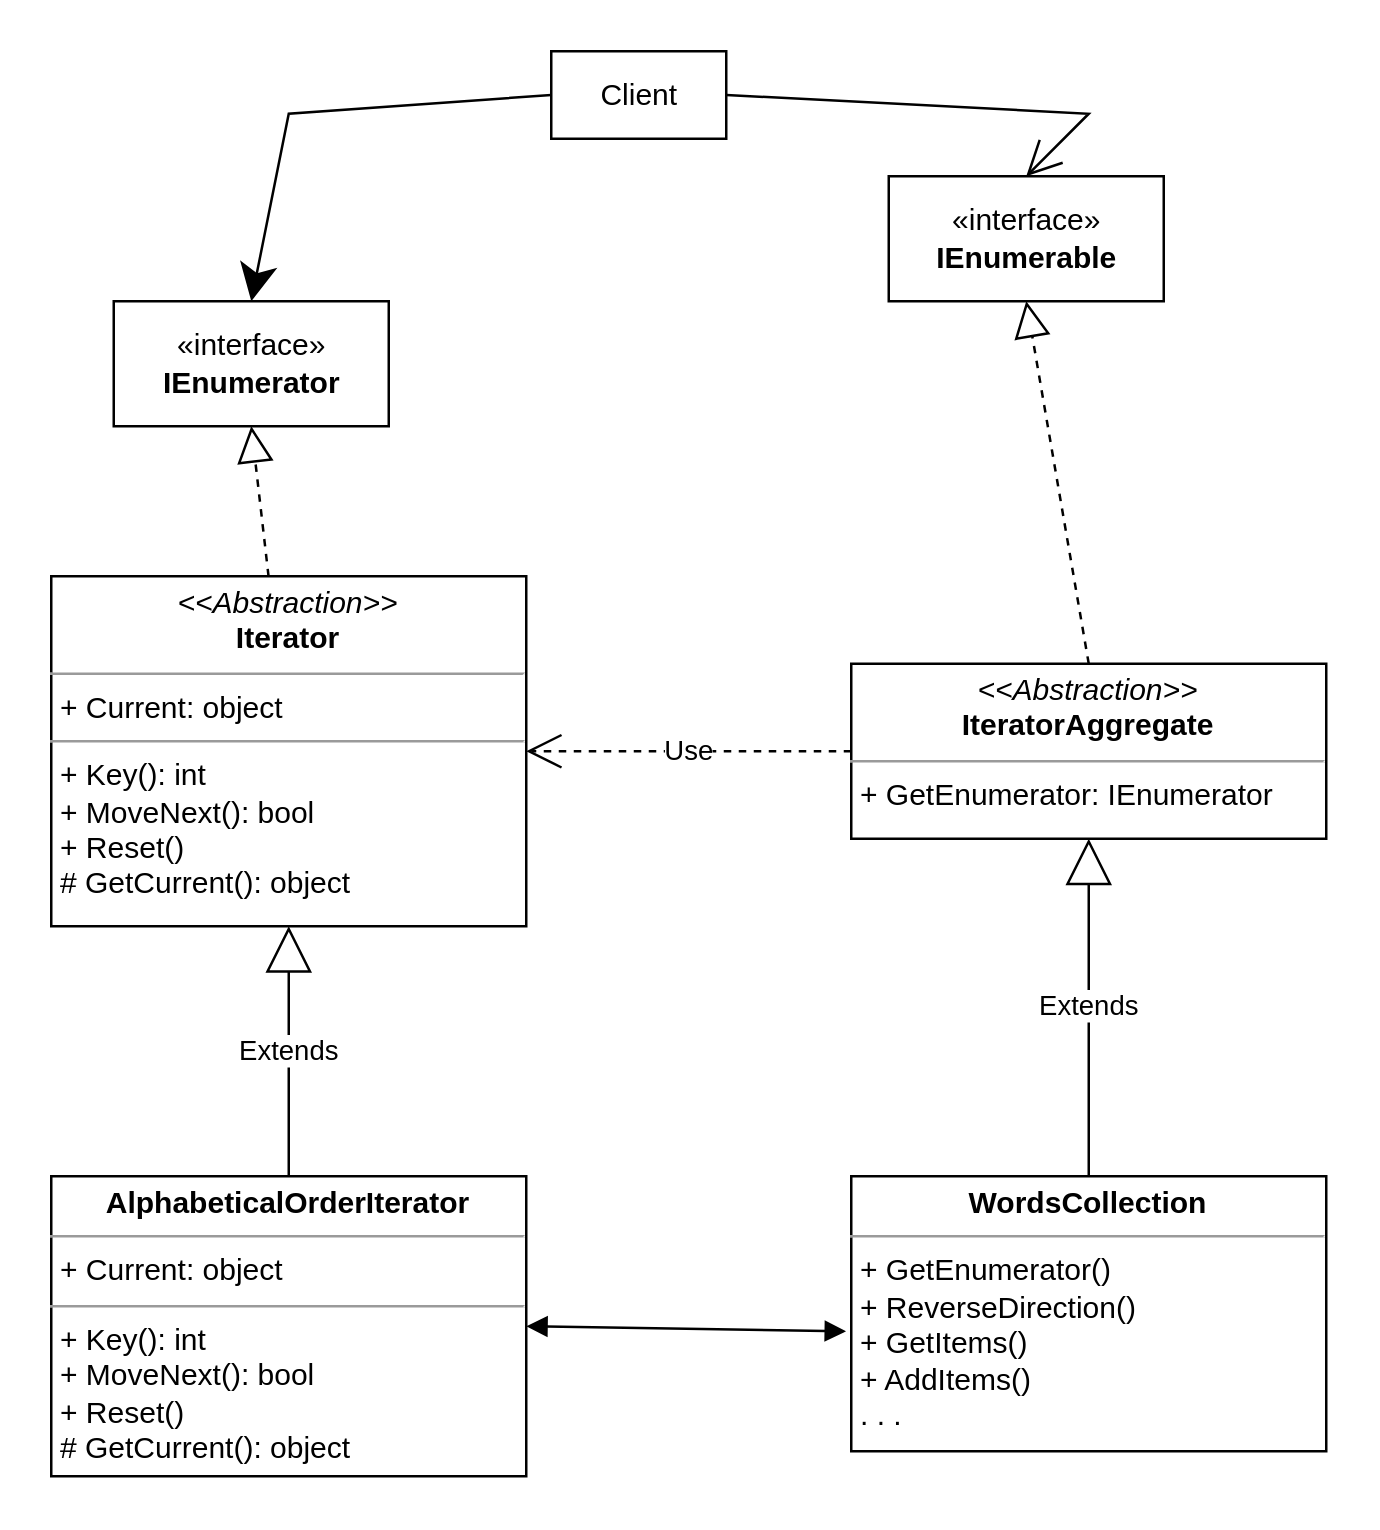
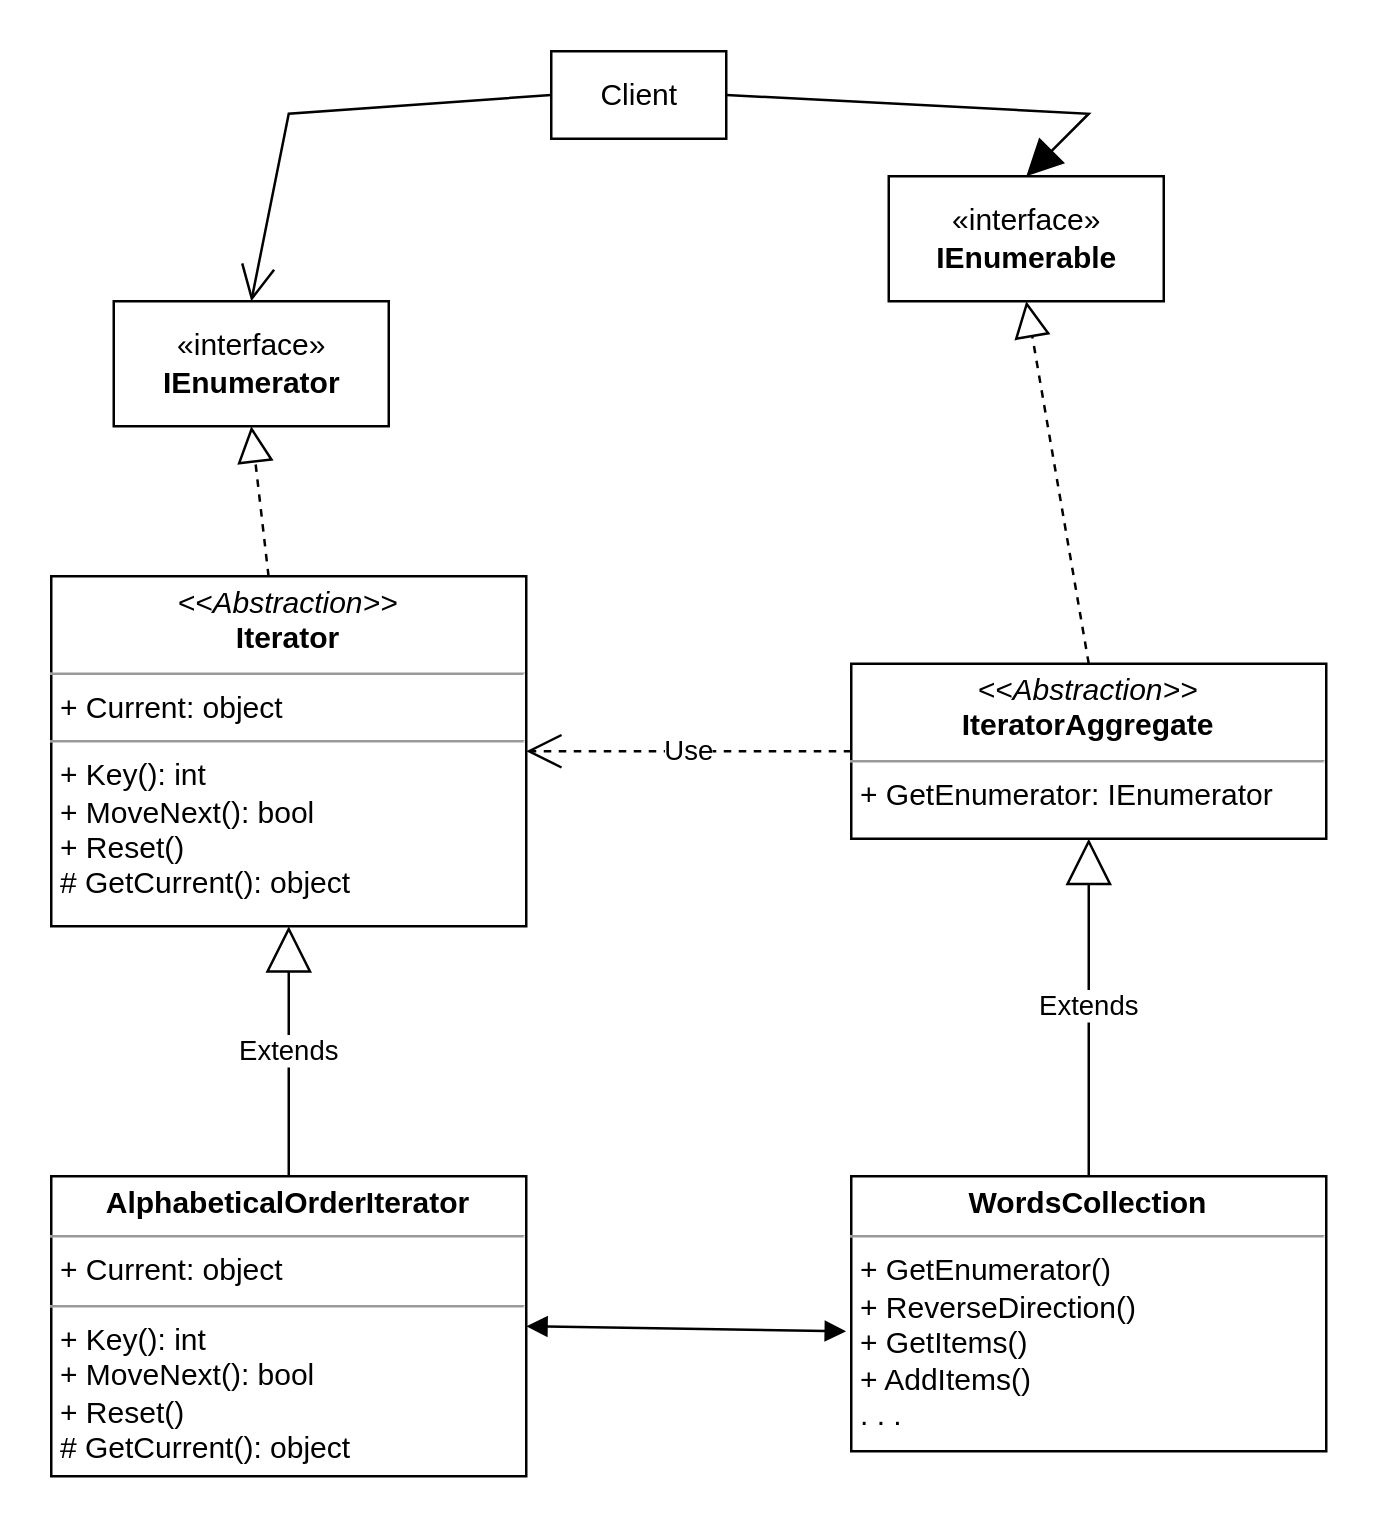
(1042, 160) -> (1052, 151)
(257, 272) -> (255, 282)
